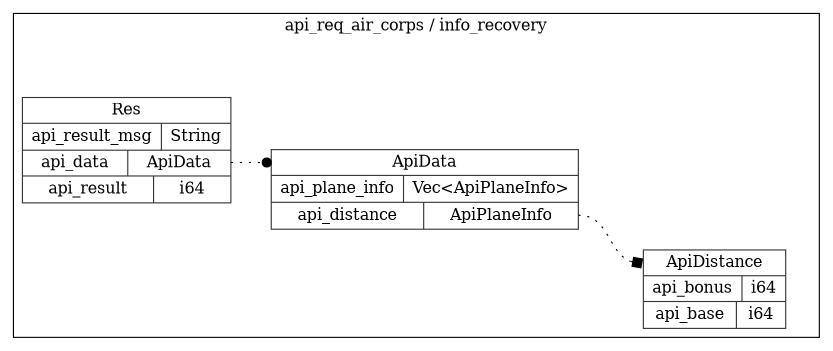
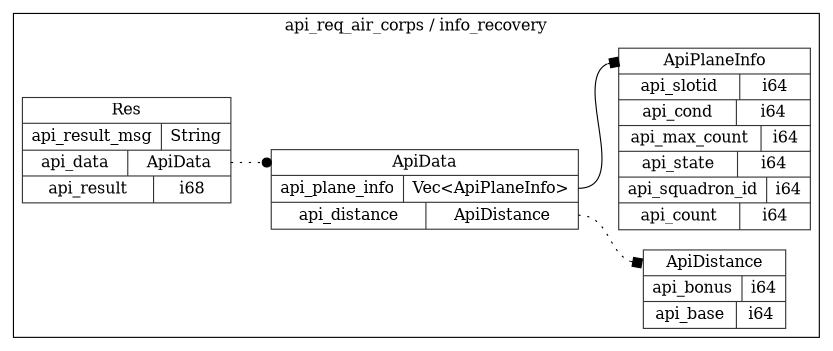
none -> (715, 139)
(192, 189) -> (192, 189)
(501, 215) -> (502, 215)
